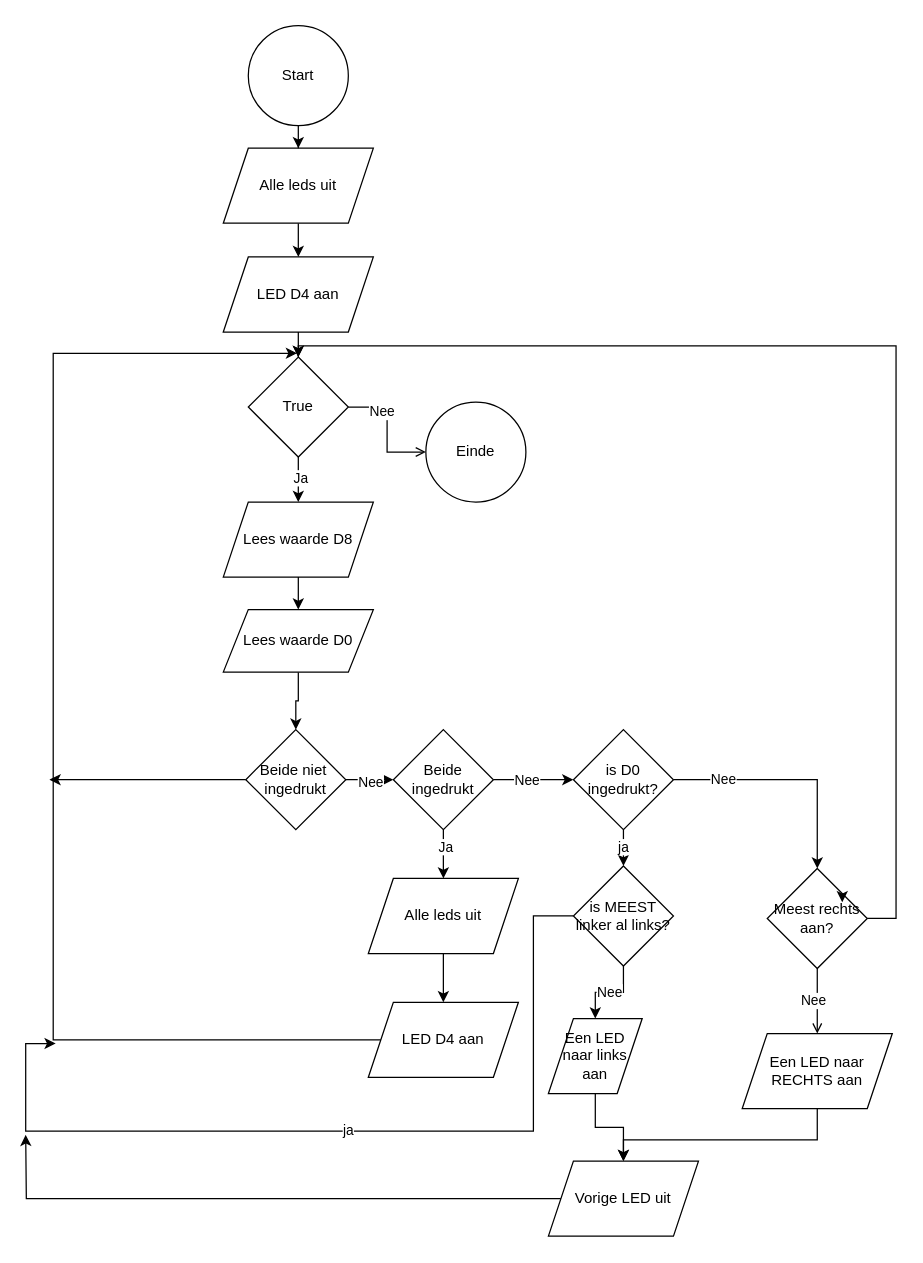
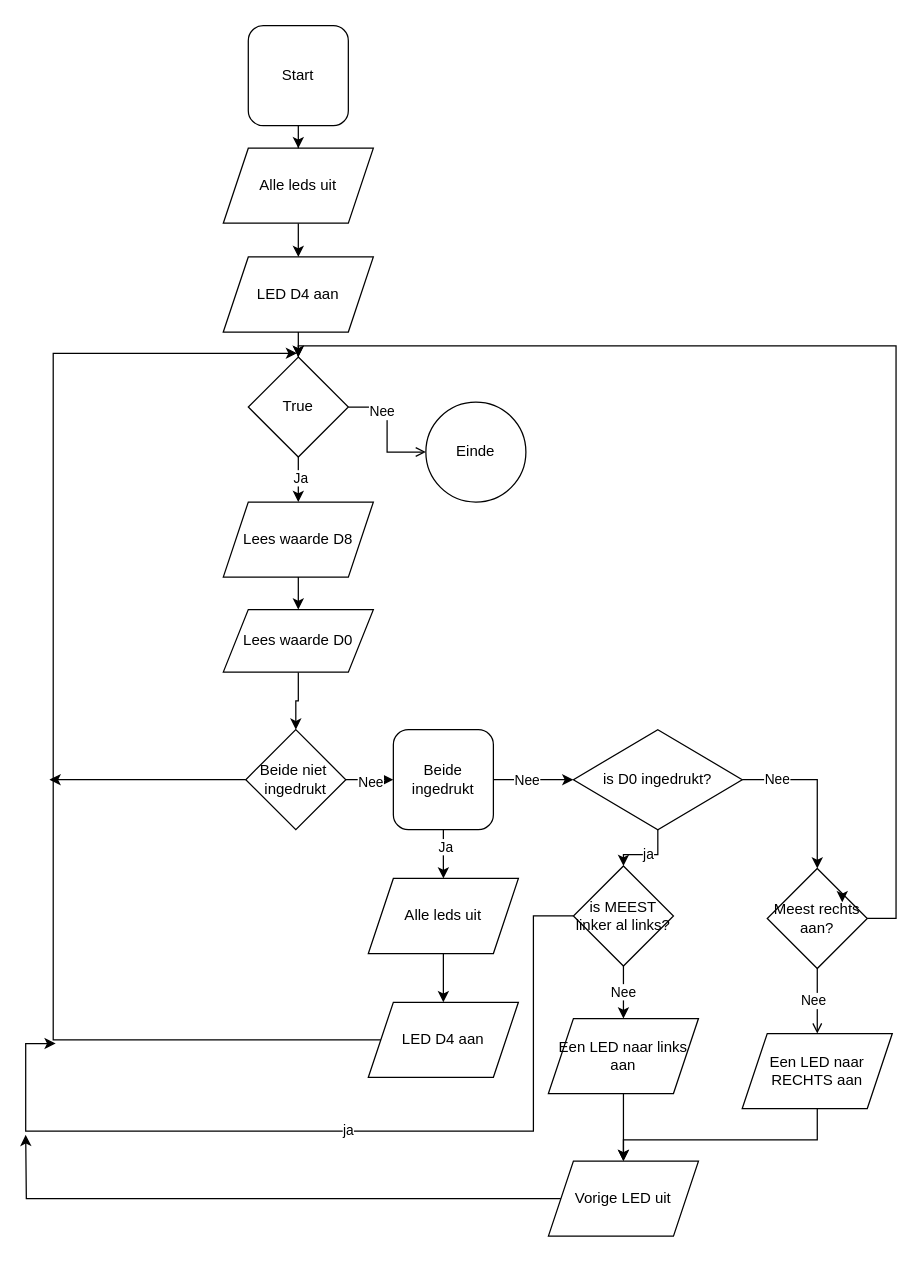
(298, 76) -> (298, 76)
(443, 779) -> (443, 779)
(623, 779) -> (658, 779)
(595, 1056) -> (623, 1056)
